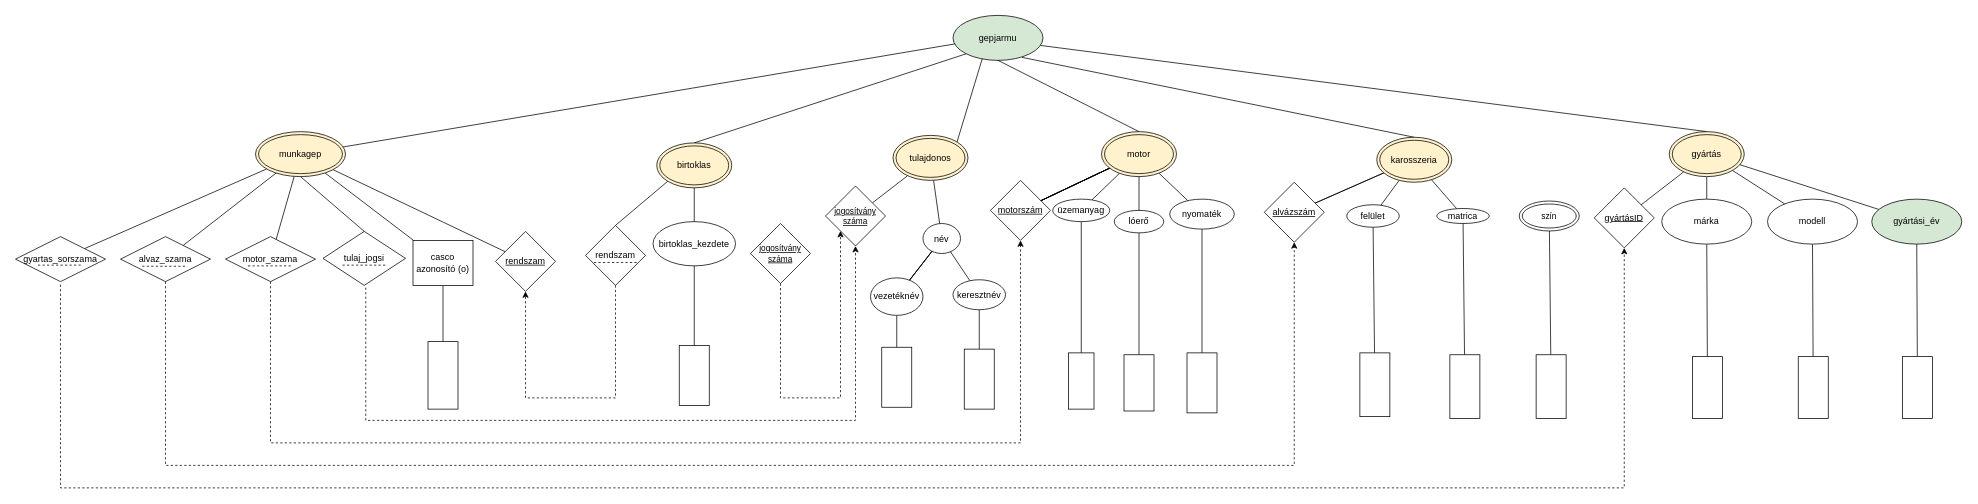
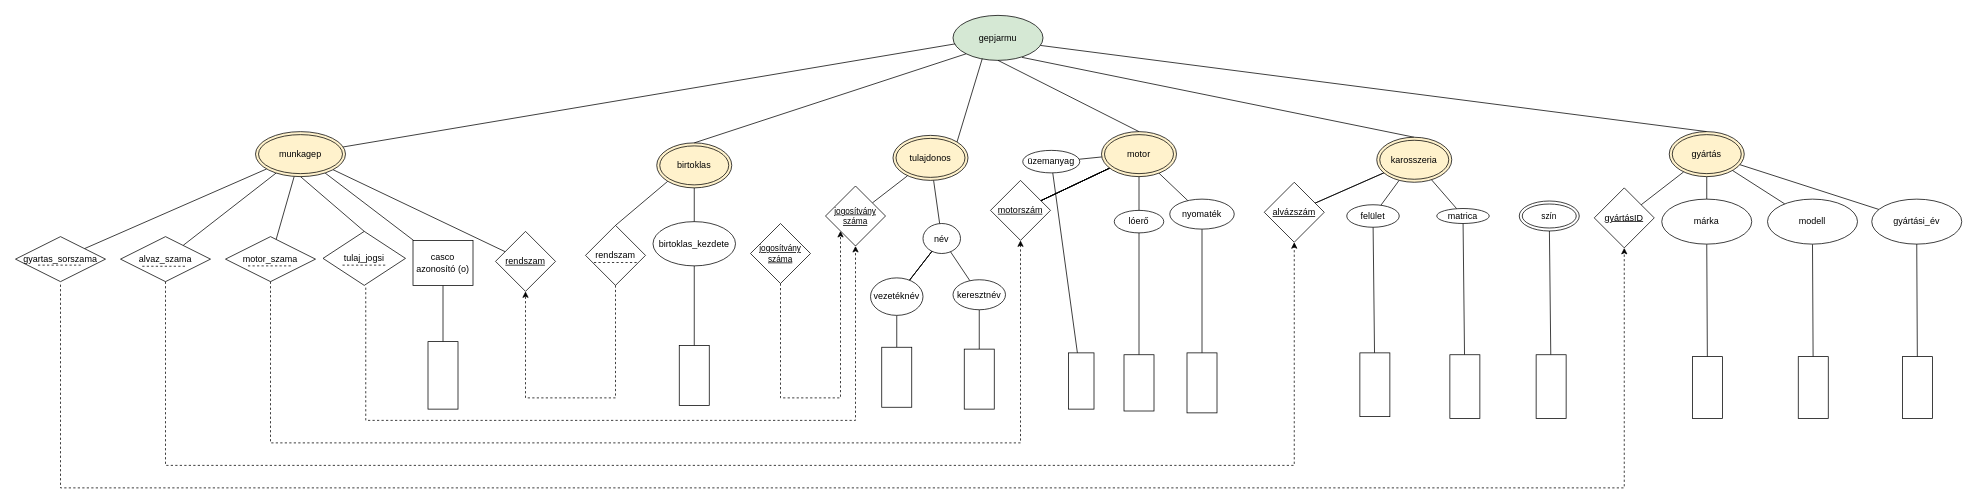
(1081, 210) -> (1051, 162)
(1917, 222) -> (1917, 222)
